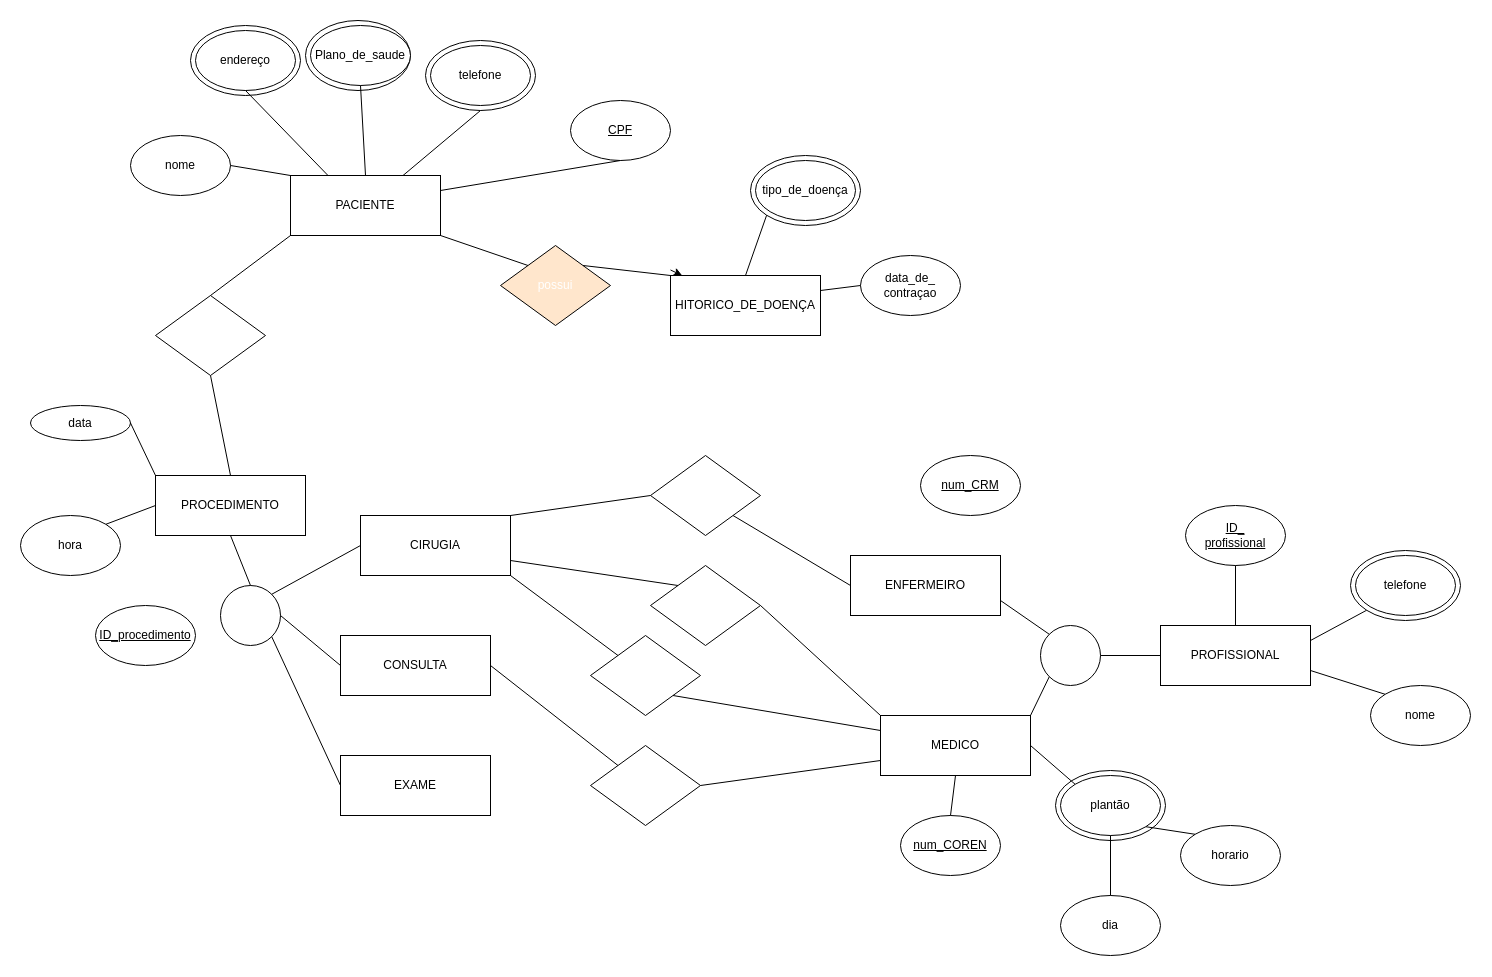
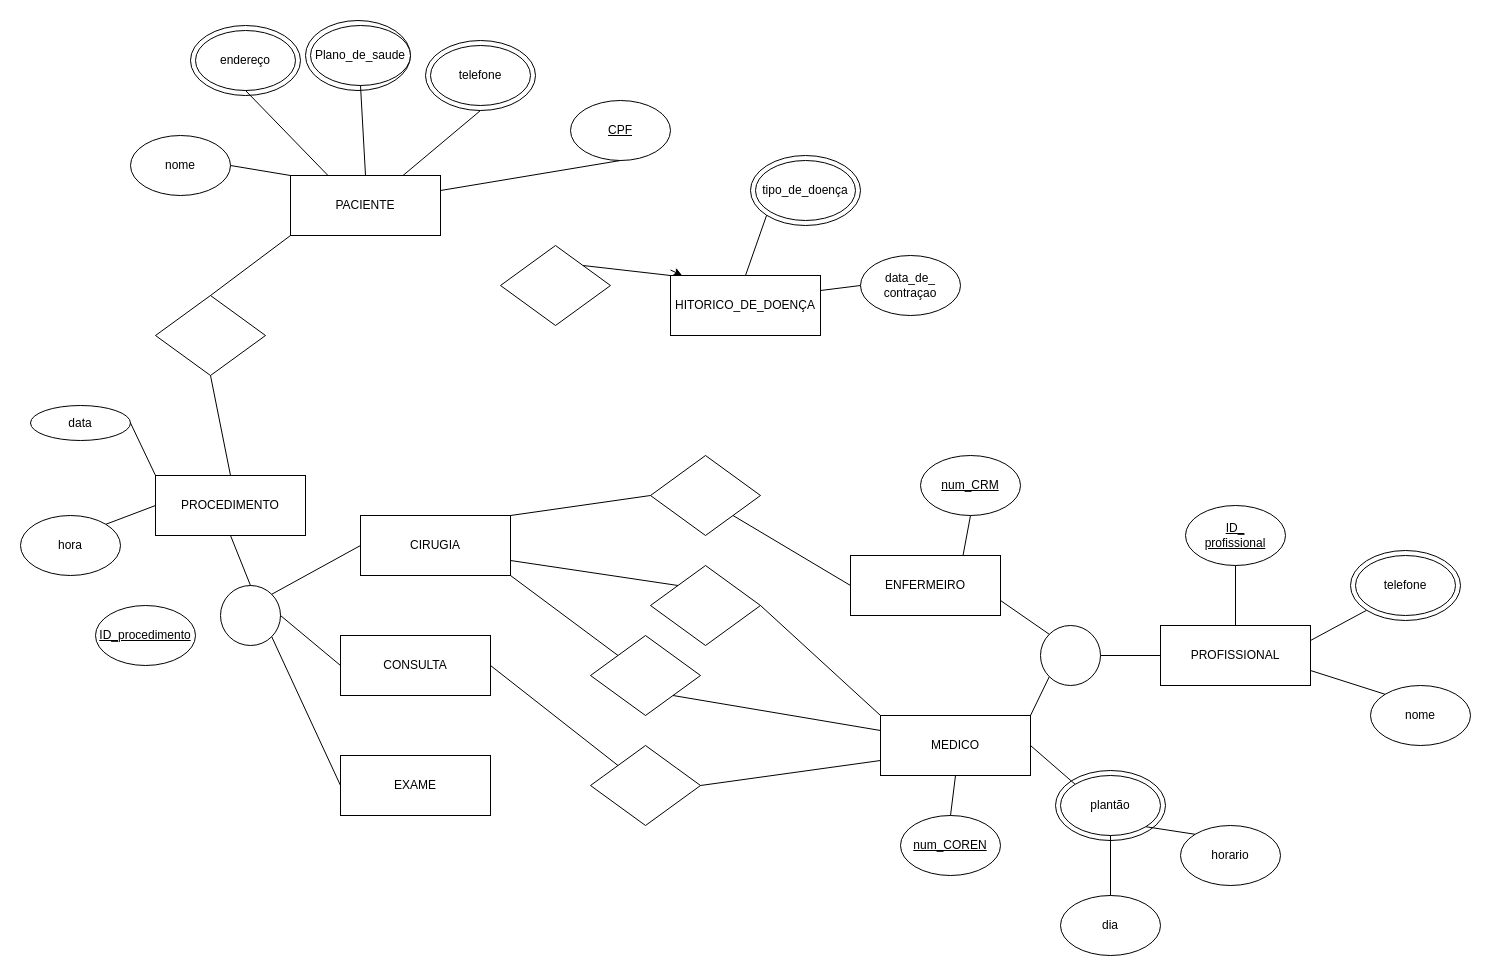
(484, 251) -> none
(556, 286) -> (556, 286)
none -> (967, 536)
